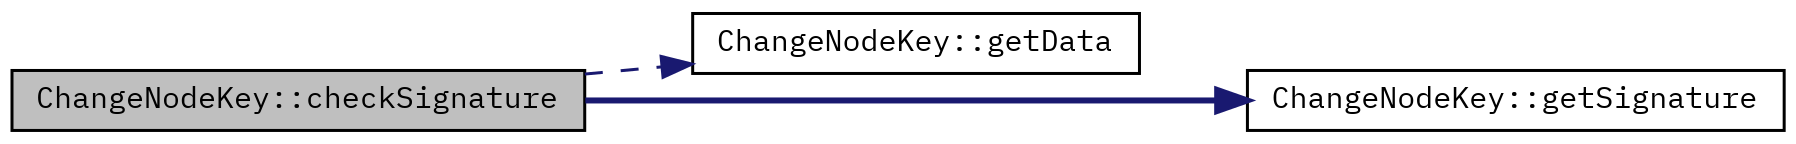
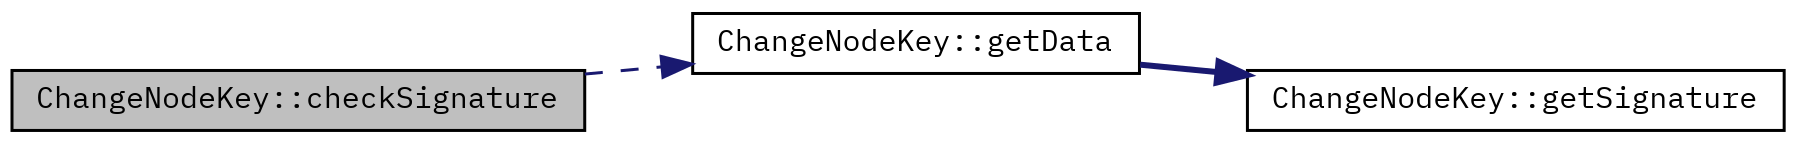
(901, 100) -> (1179, 68)
